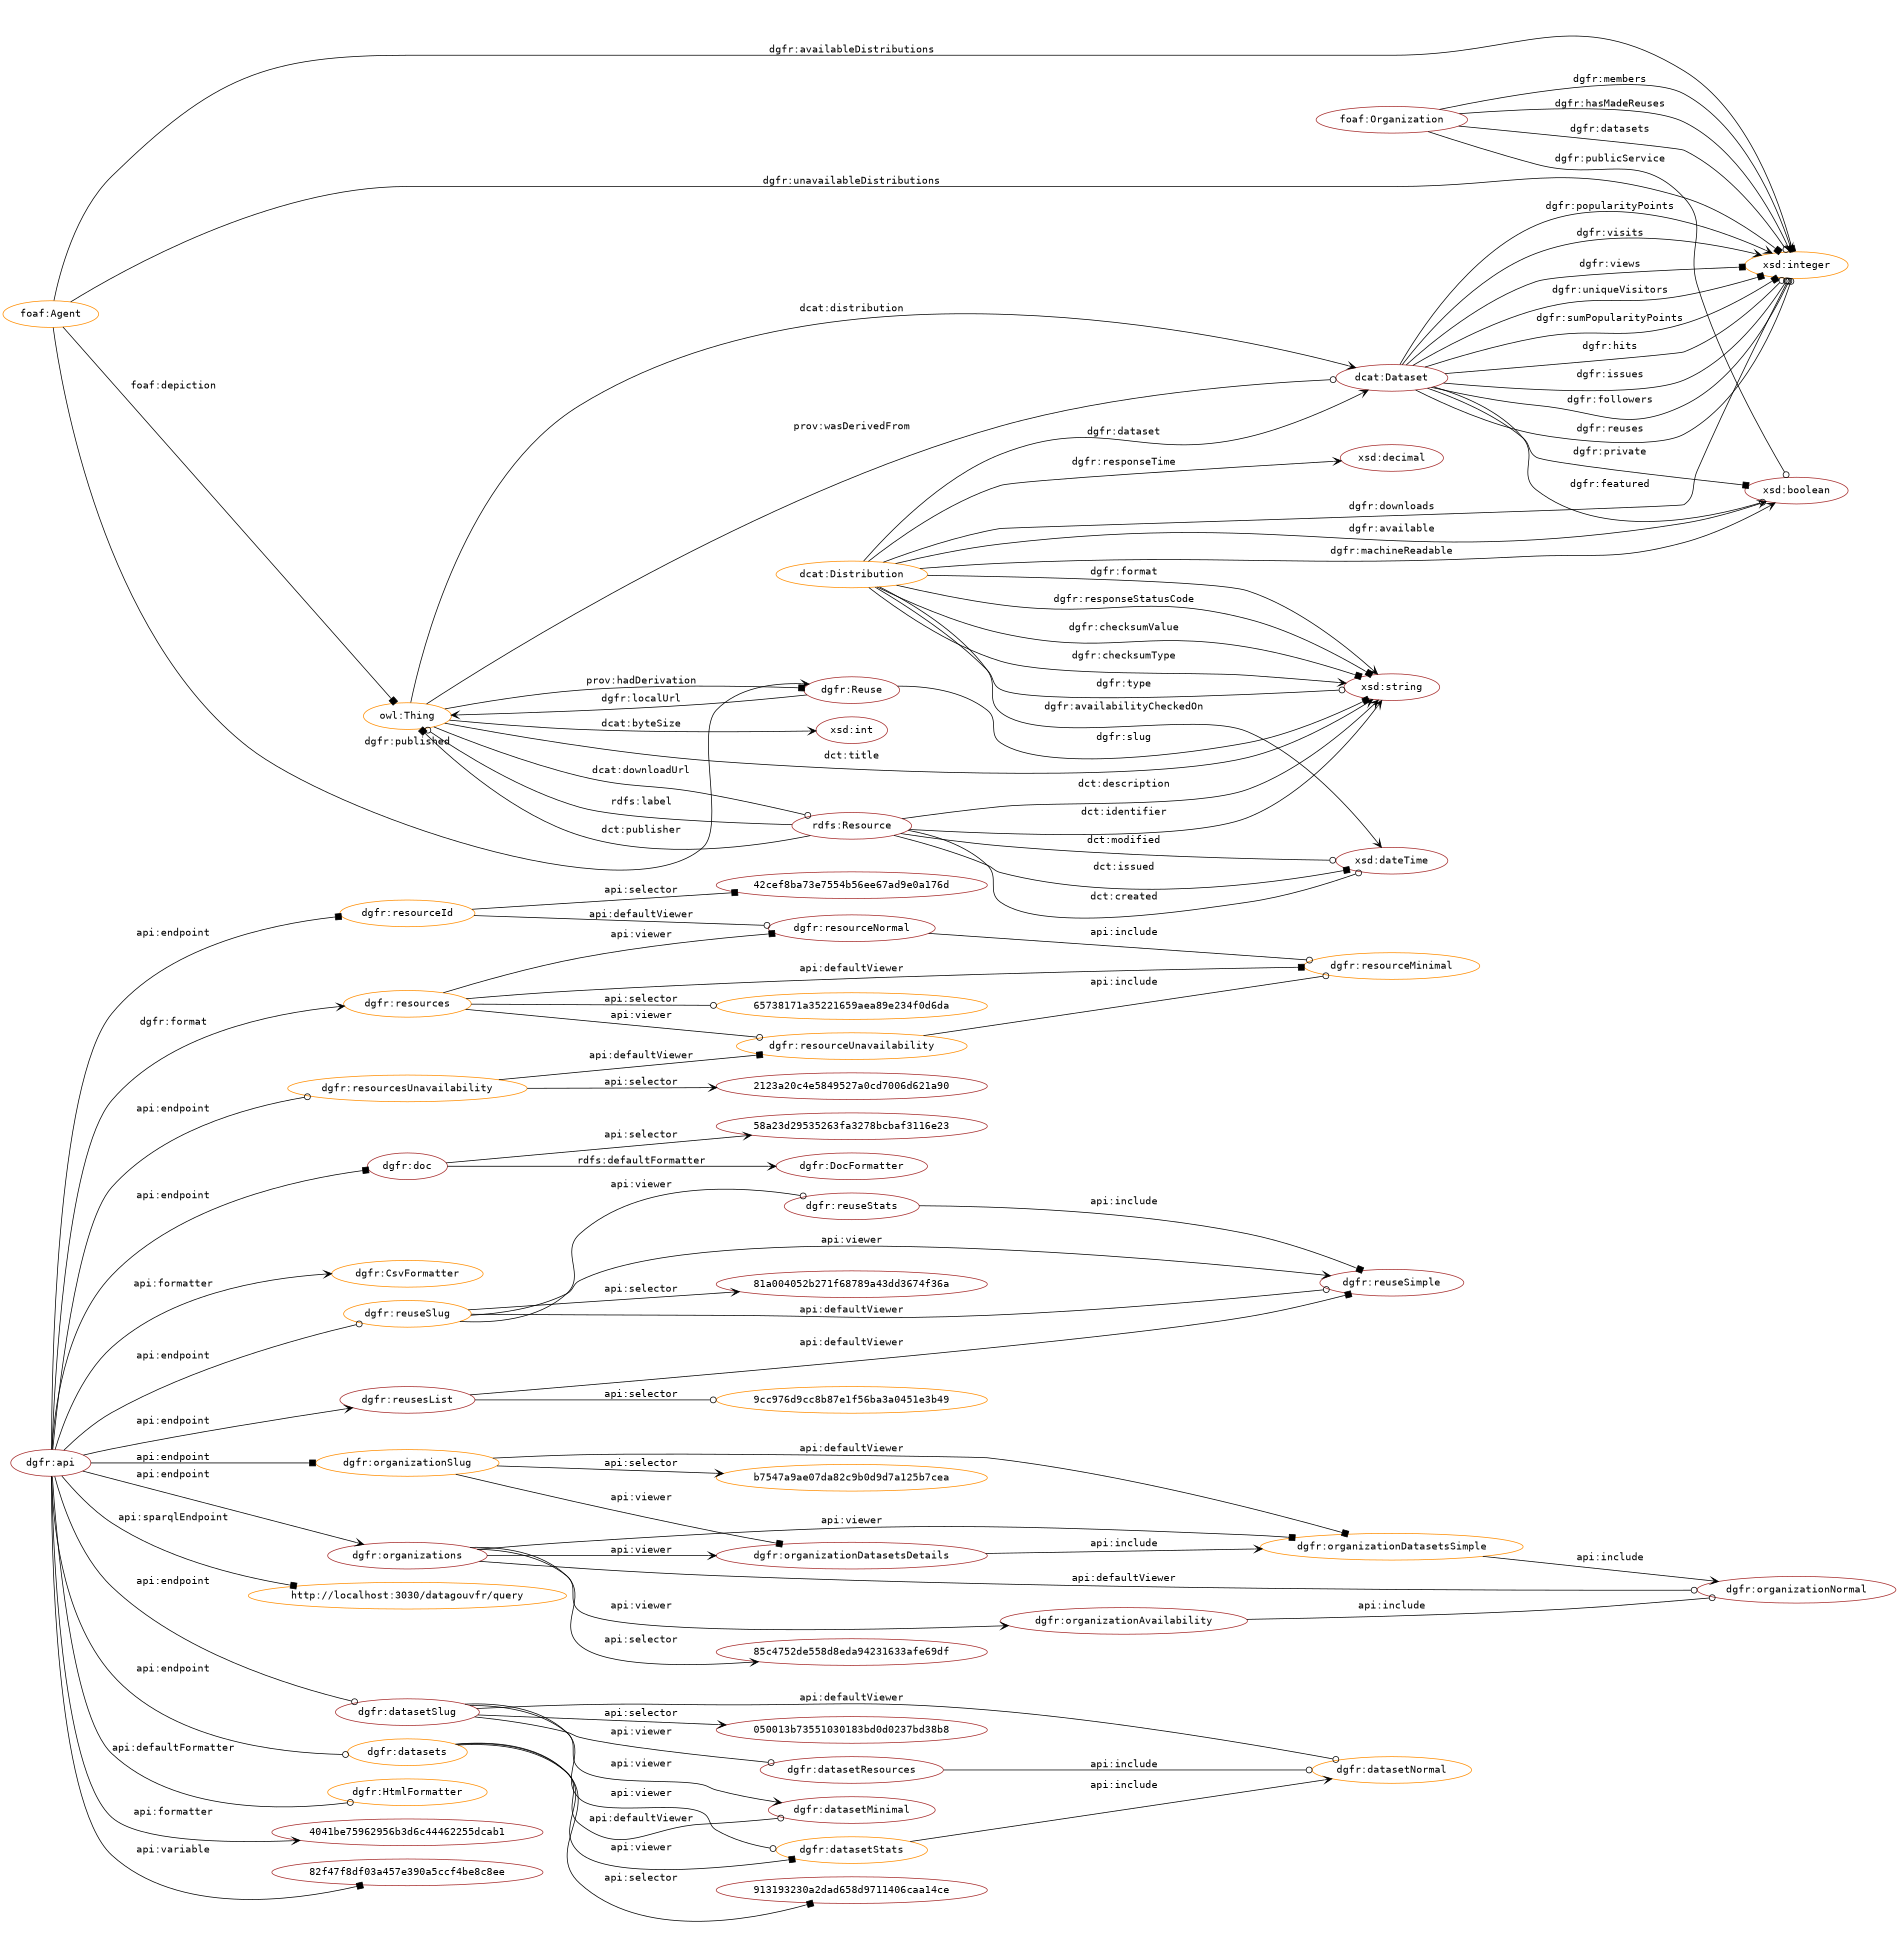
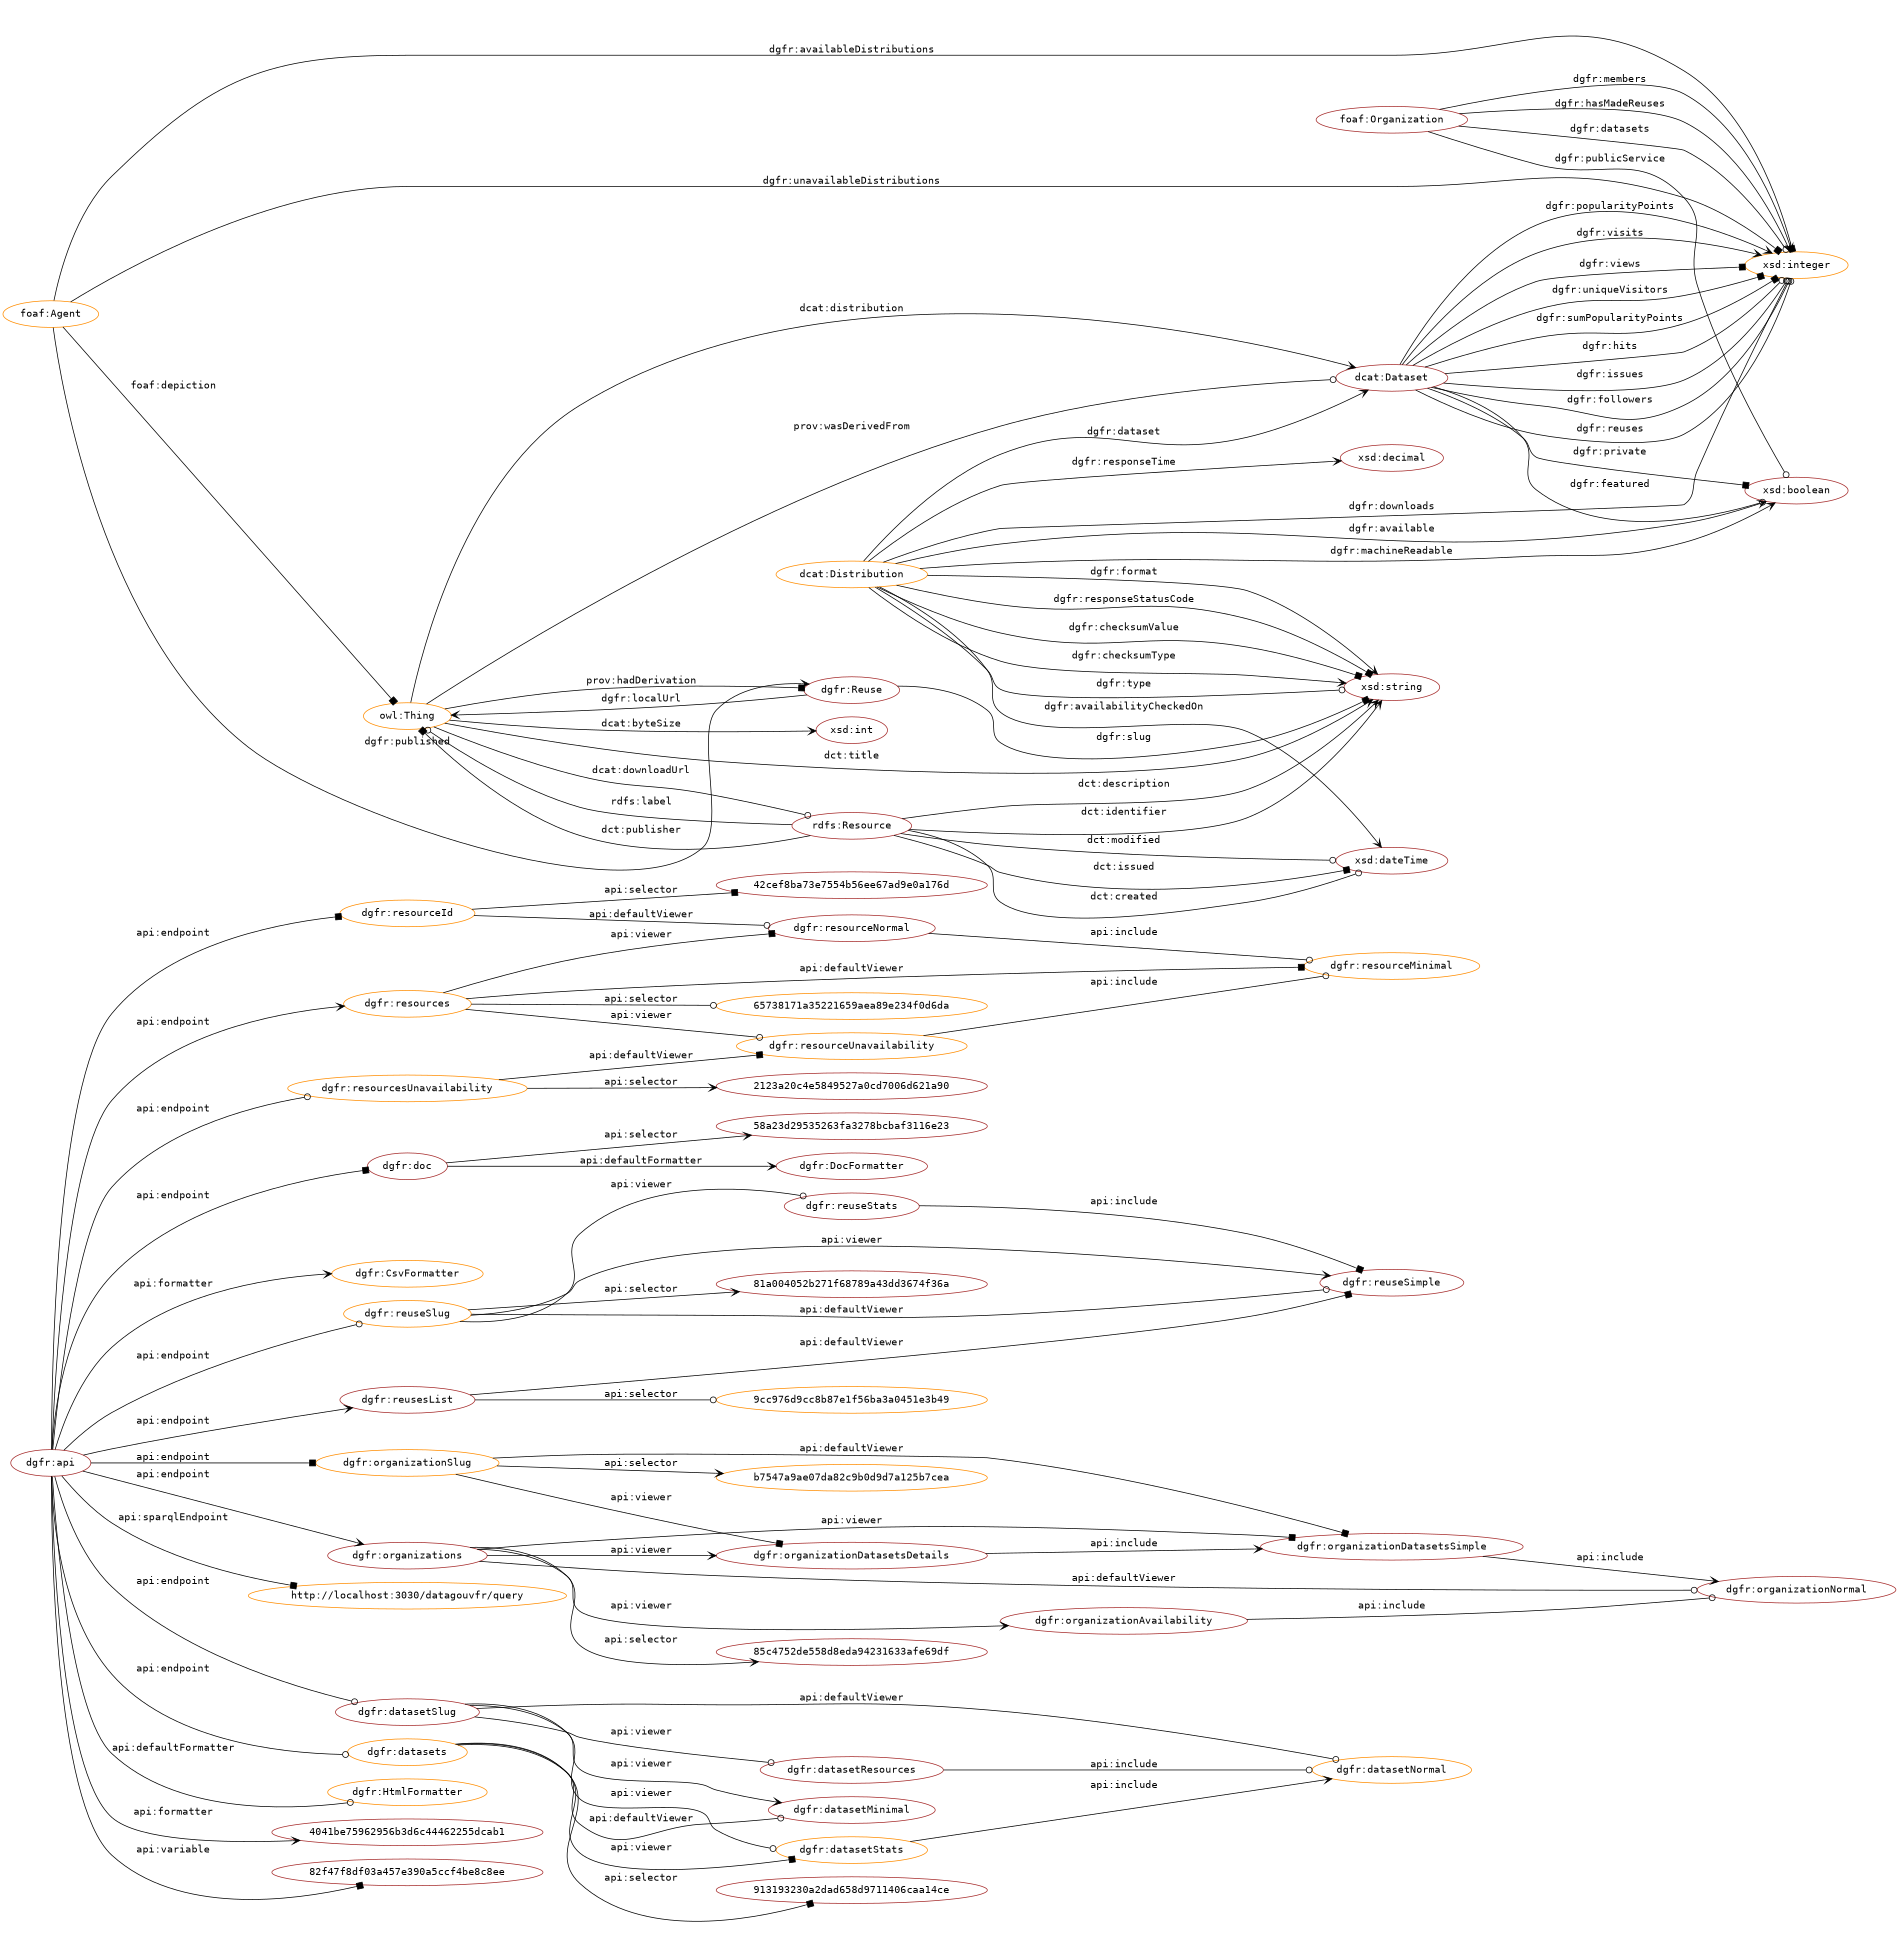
(173, 1022) -> (173, 1022)
(641, 1161) -> (641, 1161)
(1392, 1547) -> (1392, 1547)
(852, 1730) -> none
